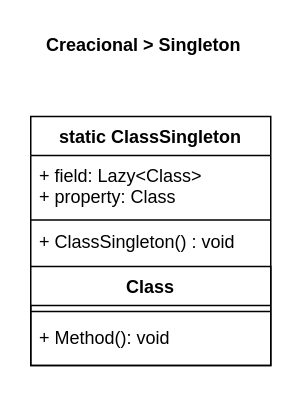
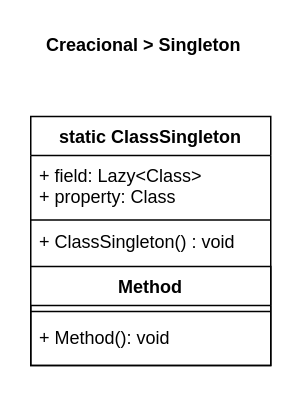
(150, 287) -> (150, 287)
